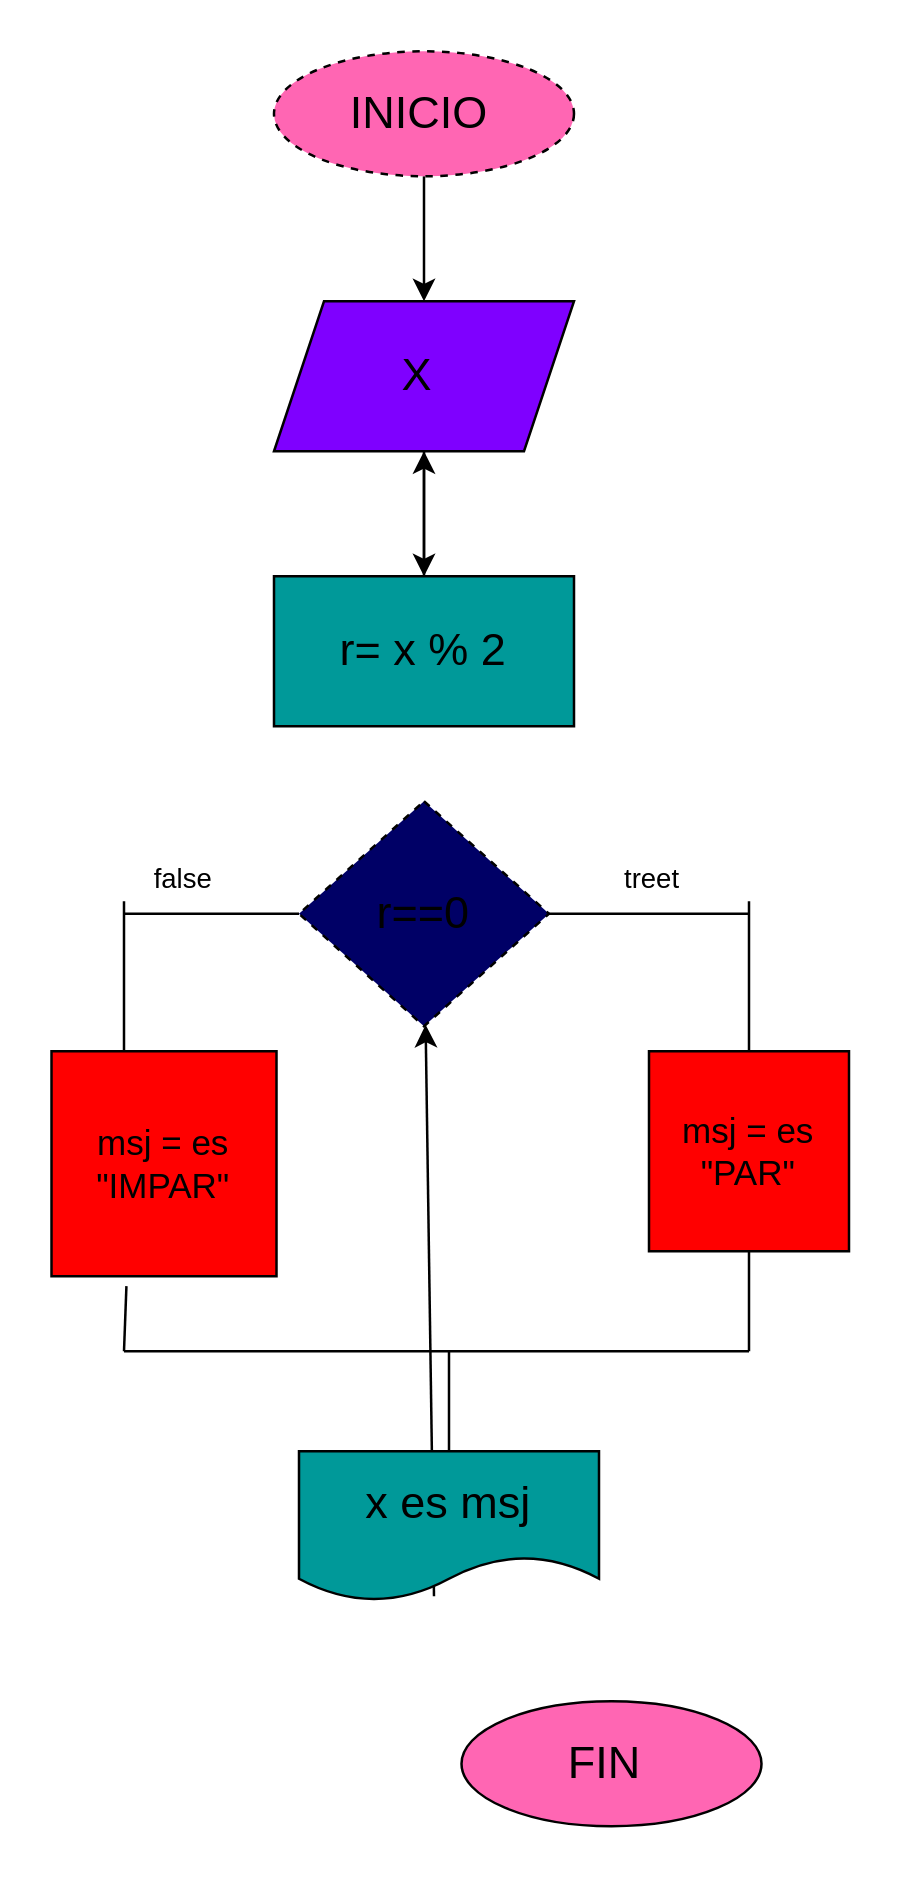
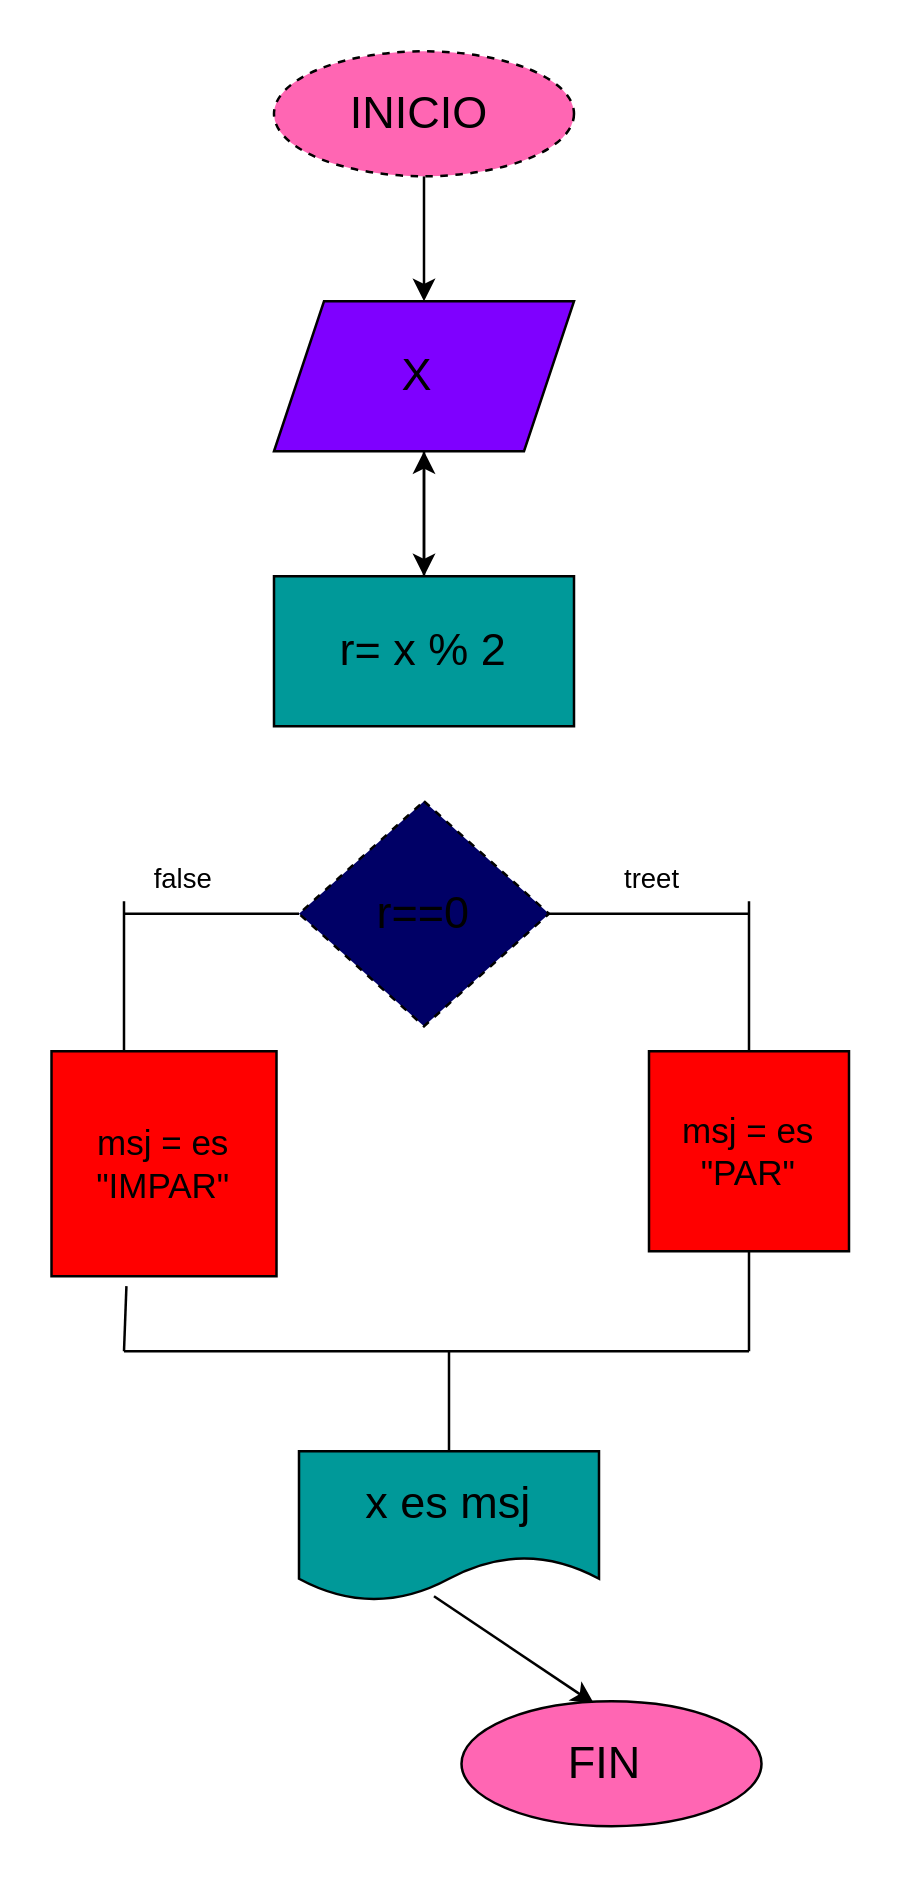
(428, 1194) -> (507, 1646)
